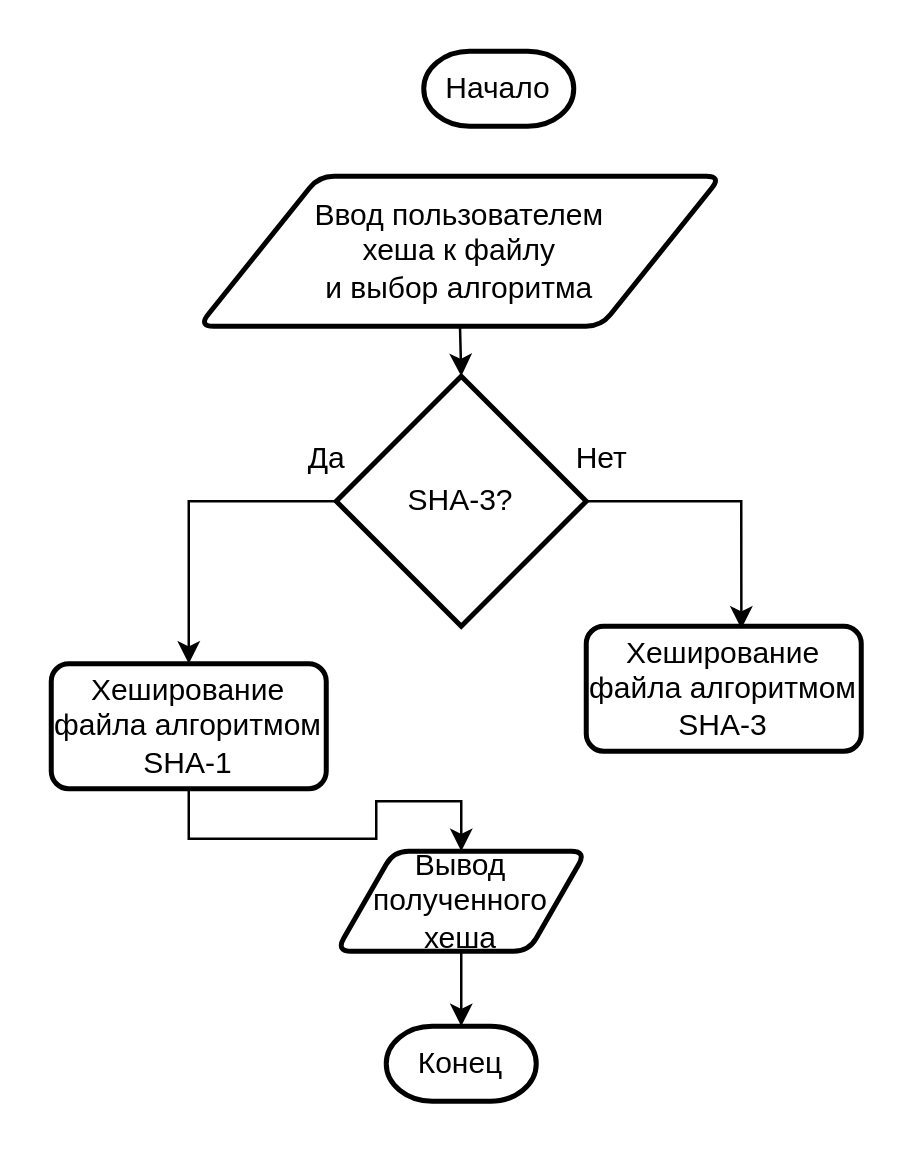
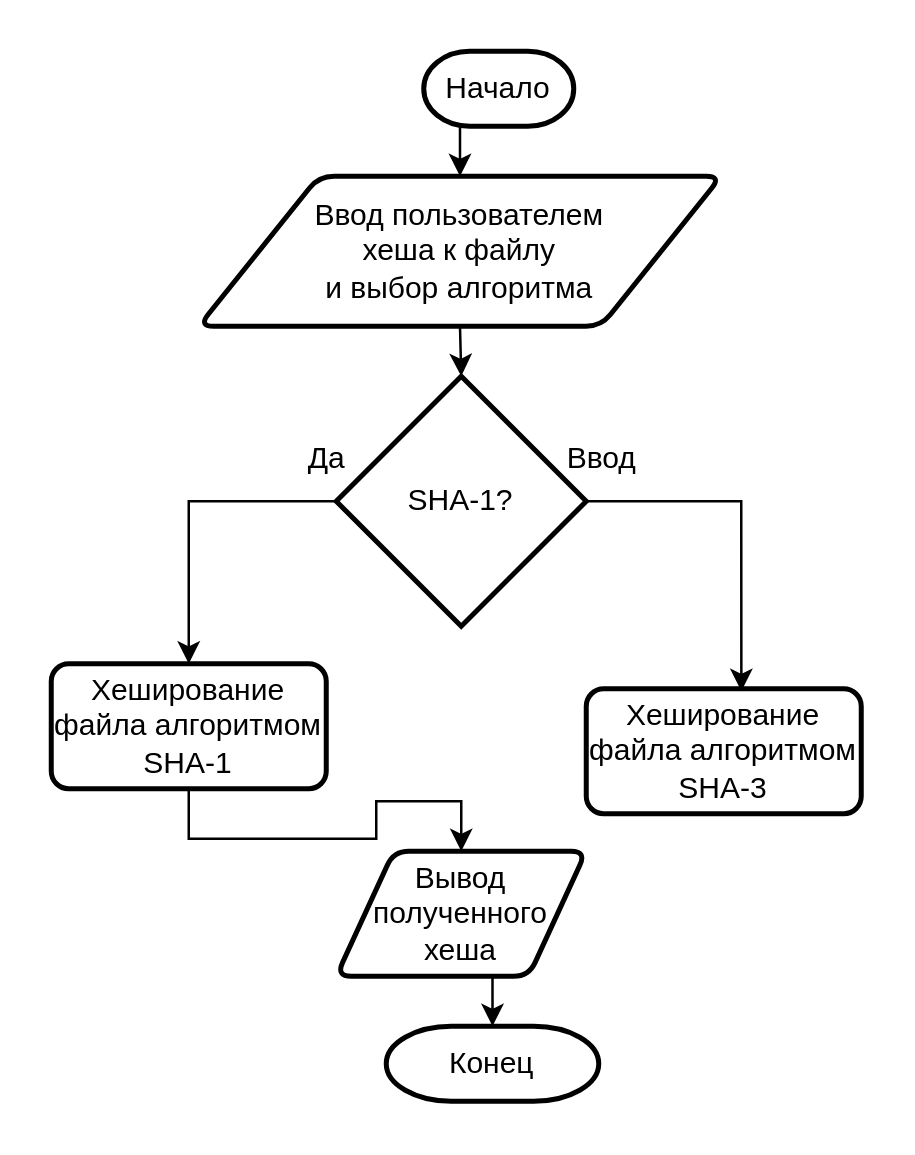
none -> (460, 142)
(603, 459) -> (603, 459)
(461, 501) -> (461, 501)
(724, 689) -> (724, 751)
(461, 901) -> (461, 914)
(461, 1064) -> (493, 1064)
